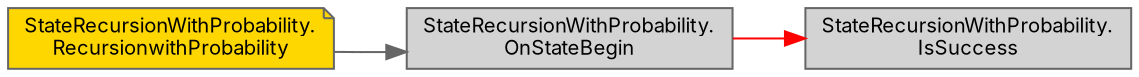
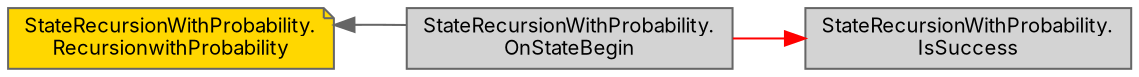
(360, 52) -> (381, 25)
